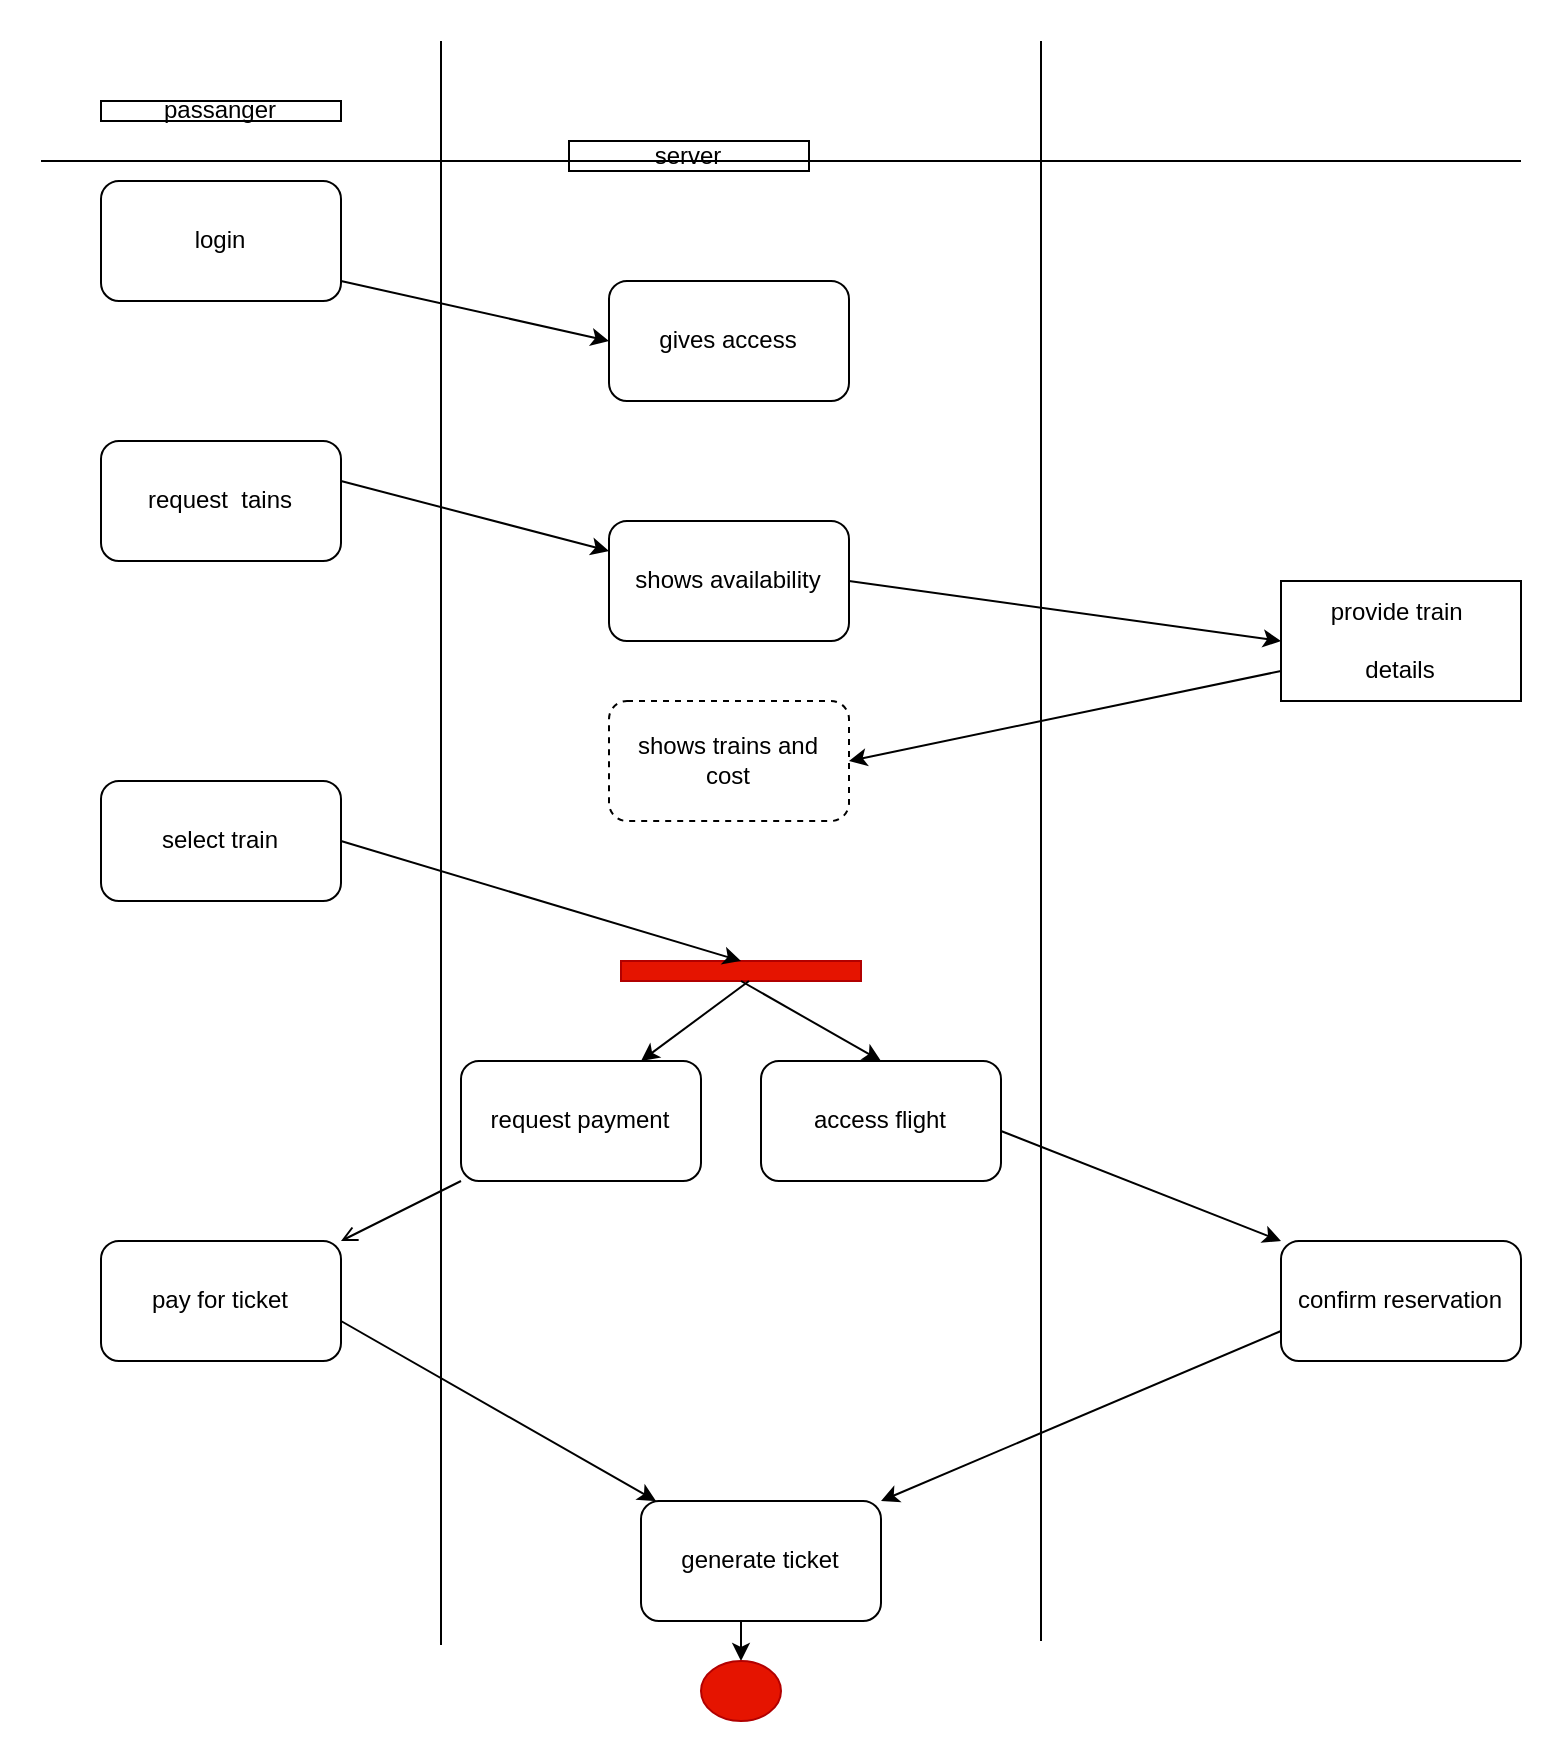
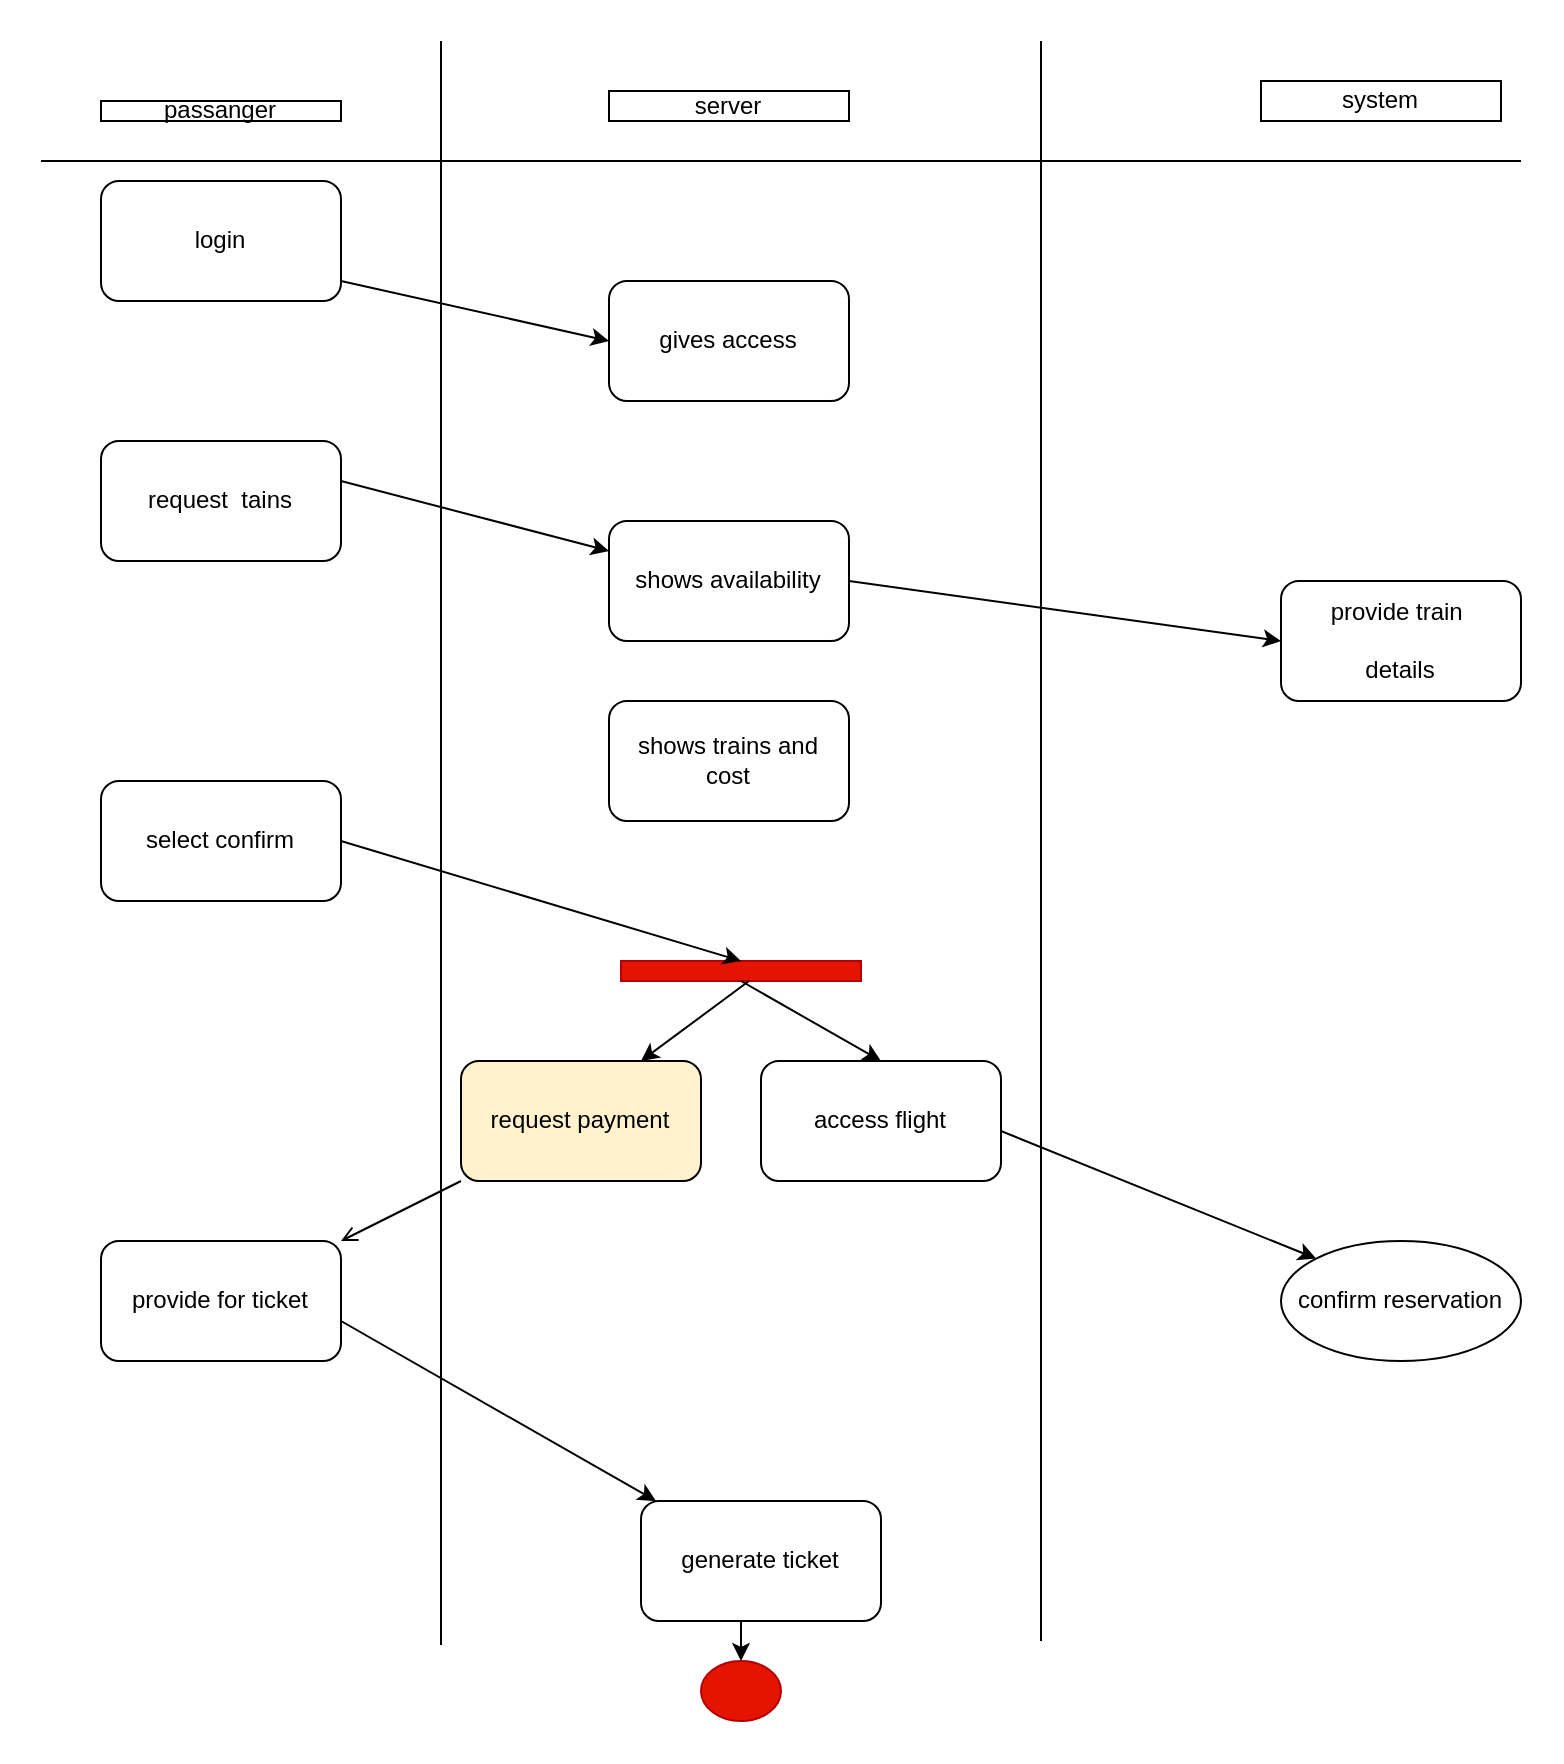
none -> (1381, 101)
(689, 156) -> (729, 106)
(1401, 641) -> (1401, 641)
(1071, 715) -> none
(729, 761) -> (729, 761)
(221, 841) -> (221, 841)
(581, 1121) -> (581, 1121)
(221, 1301) -> (221, 1301)
(1401, 1301) -> (1401, 1301)
(1163, 1381) -> none
